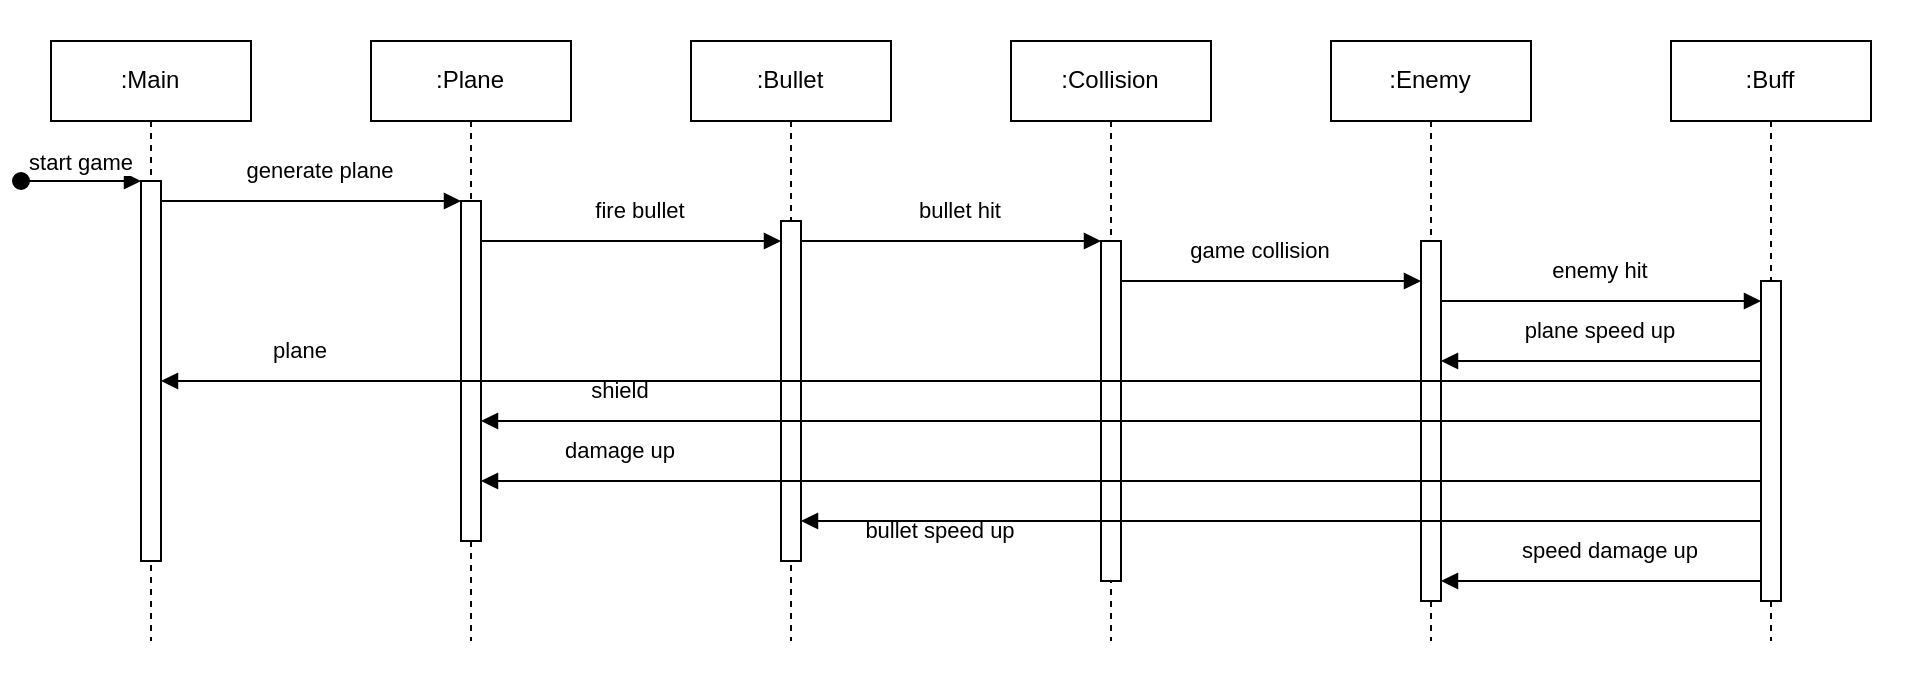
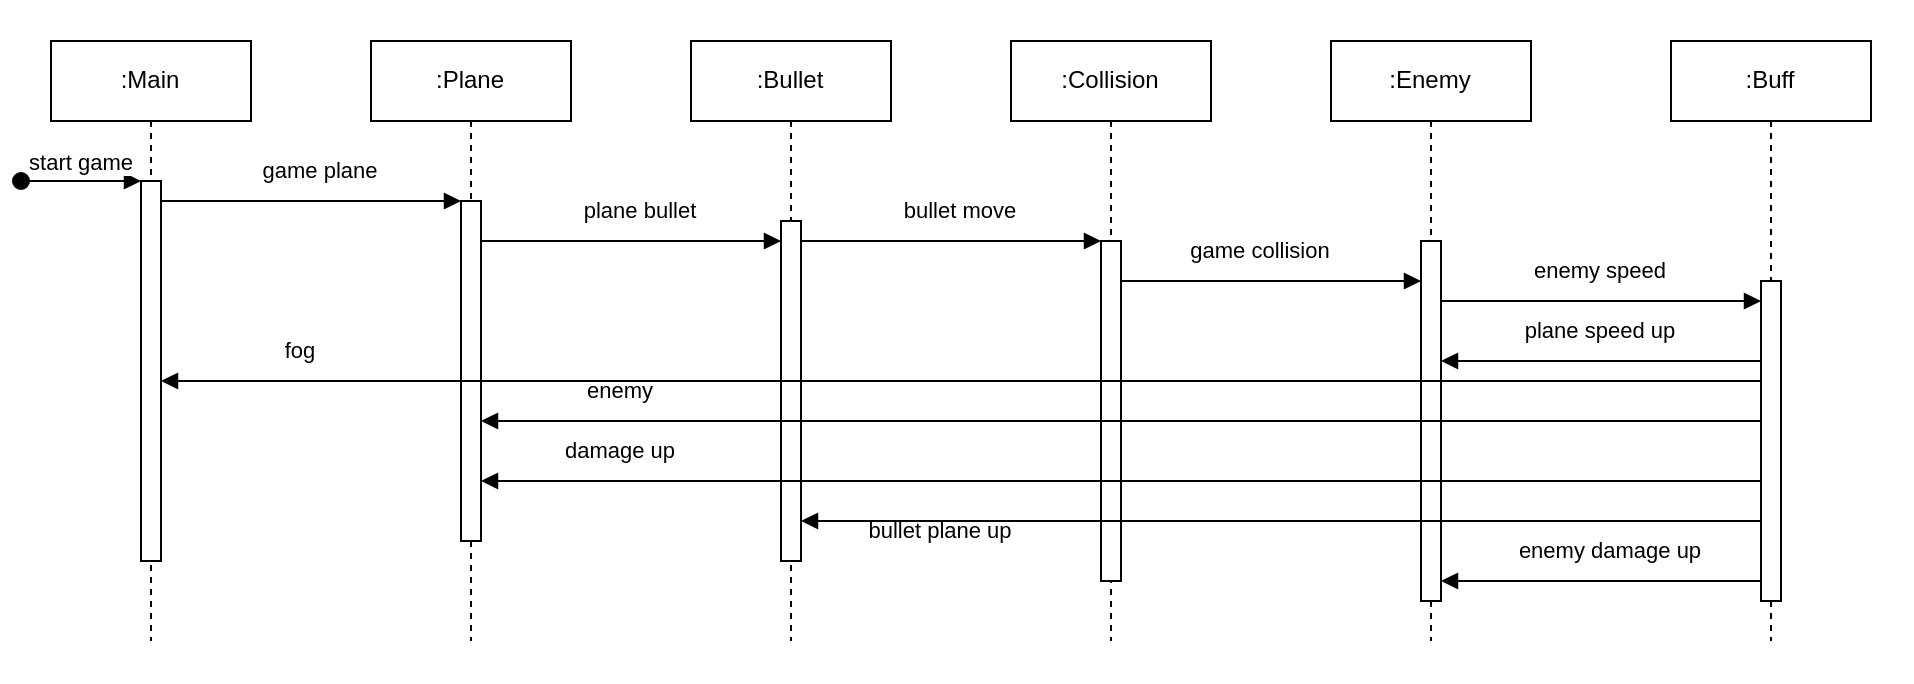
(321, 171) -> (321, 171)
(641, 211) -> (641, 211)
(961, 211) -> (961, 211)
(1601, 271) -> (1601, 271)
(301, 351) -> (301, 351)
(621, 391) -> (621, 391)
(941, 531) -> (941, 531)
(1611, 551) -> (1611, 551)
